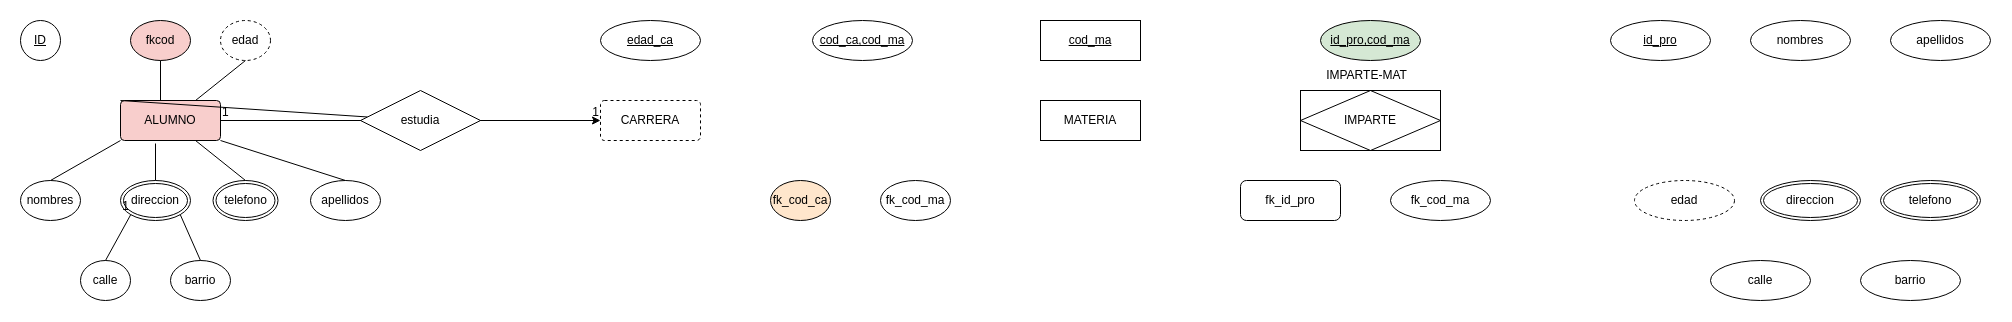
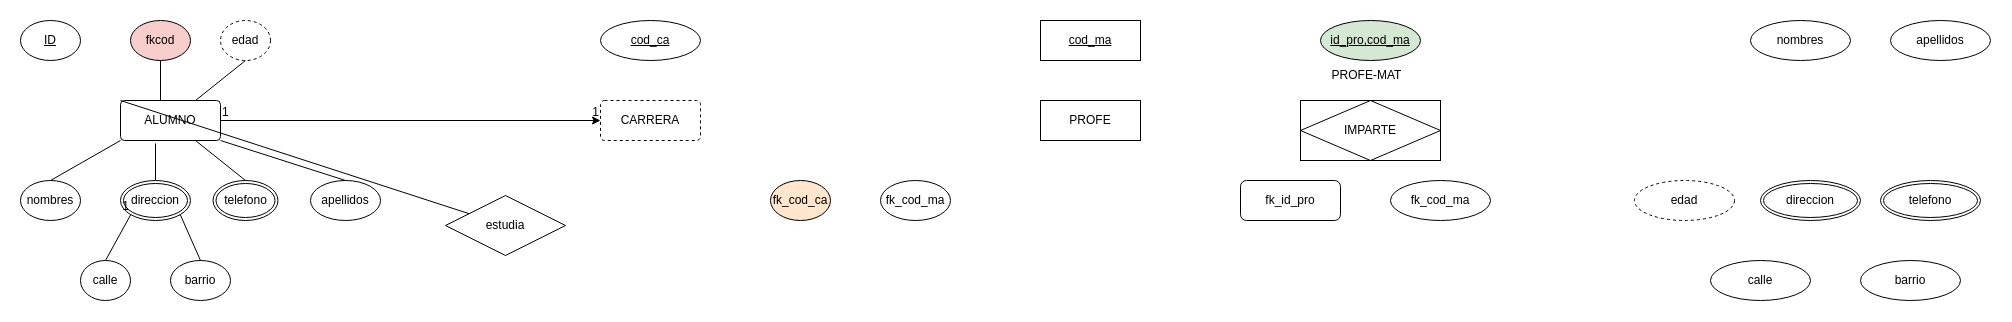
(41, 41) -> (51, 41)
(651, 41) -> (651, 41)
(863, 41) -> none
(1661, 41) -> none
(1367, 76) -> (1367, 76)
(171, 121) -> (171, 121)
(421, 121) -> (506, 226)
(1091, 121) -> (1091, 121)
(1371, 121) -> (1371, 131)
